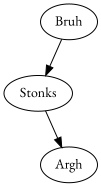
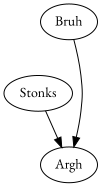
(56, 53) -> (82, 88)
